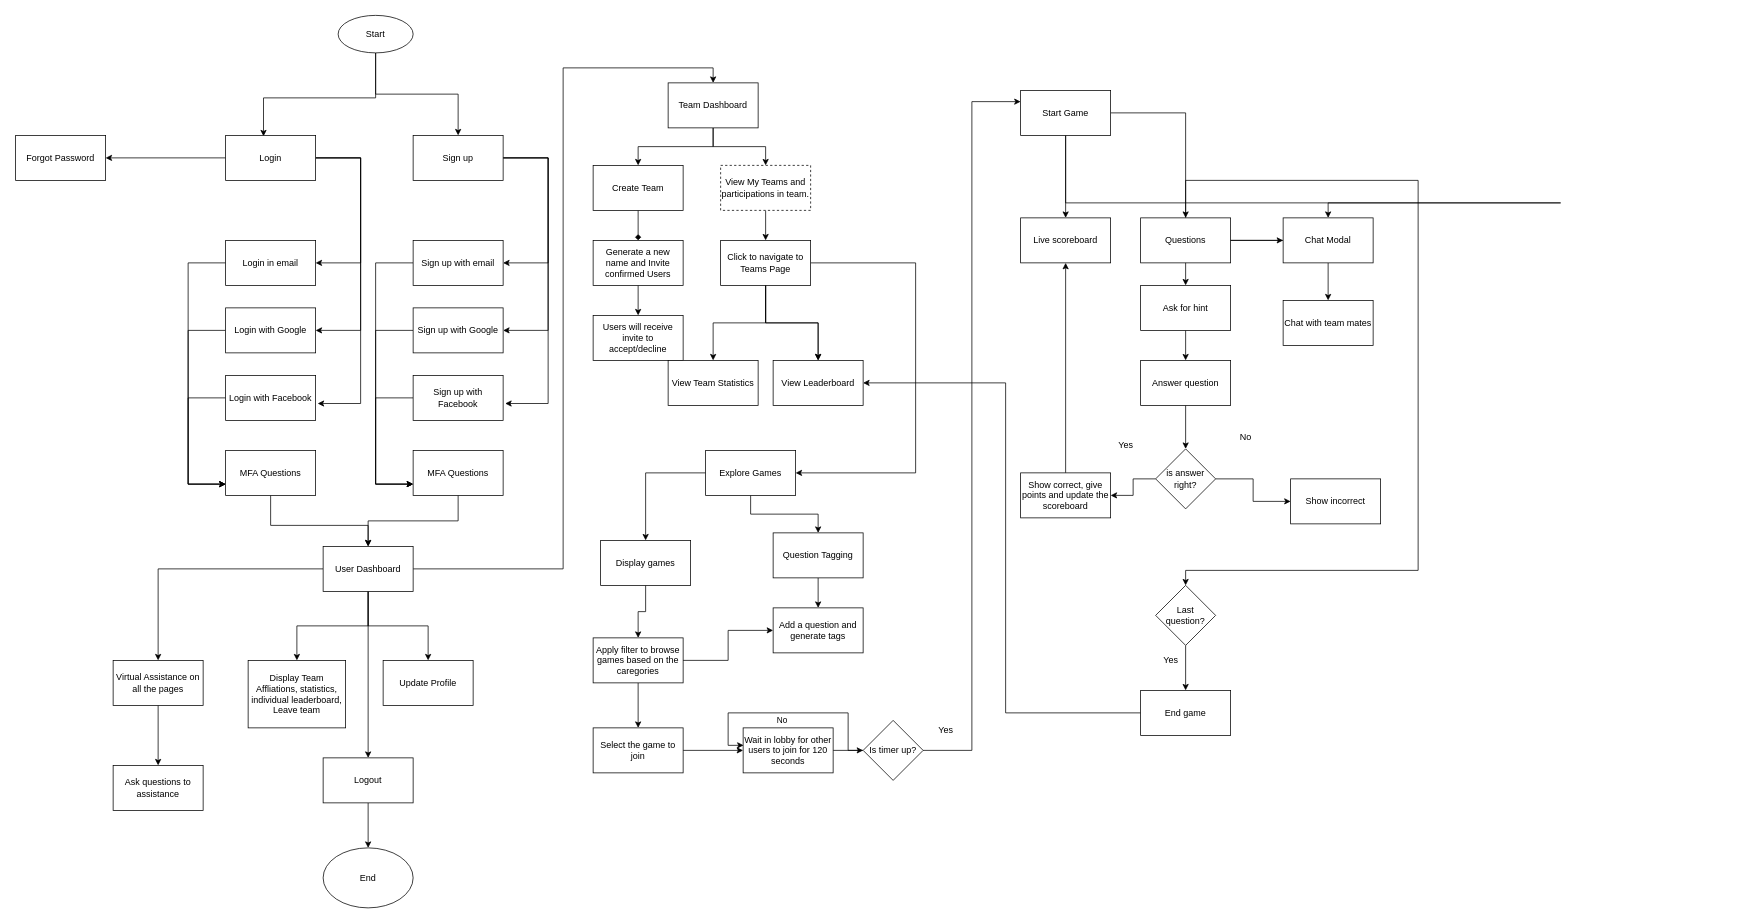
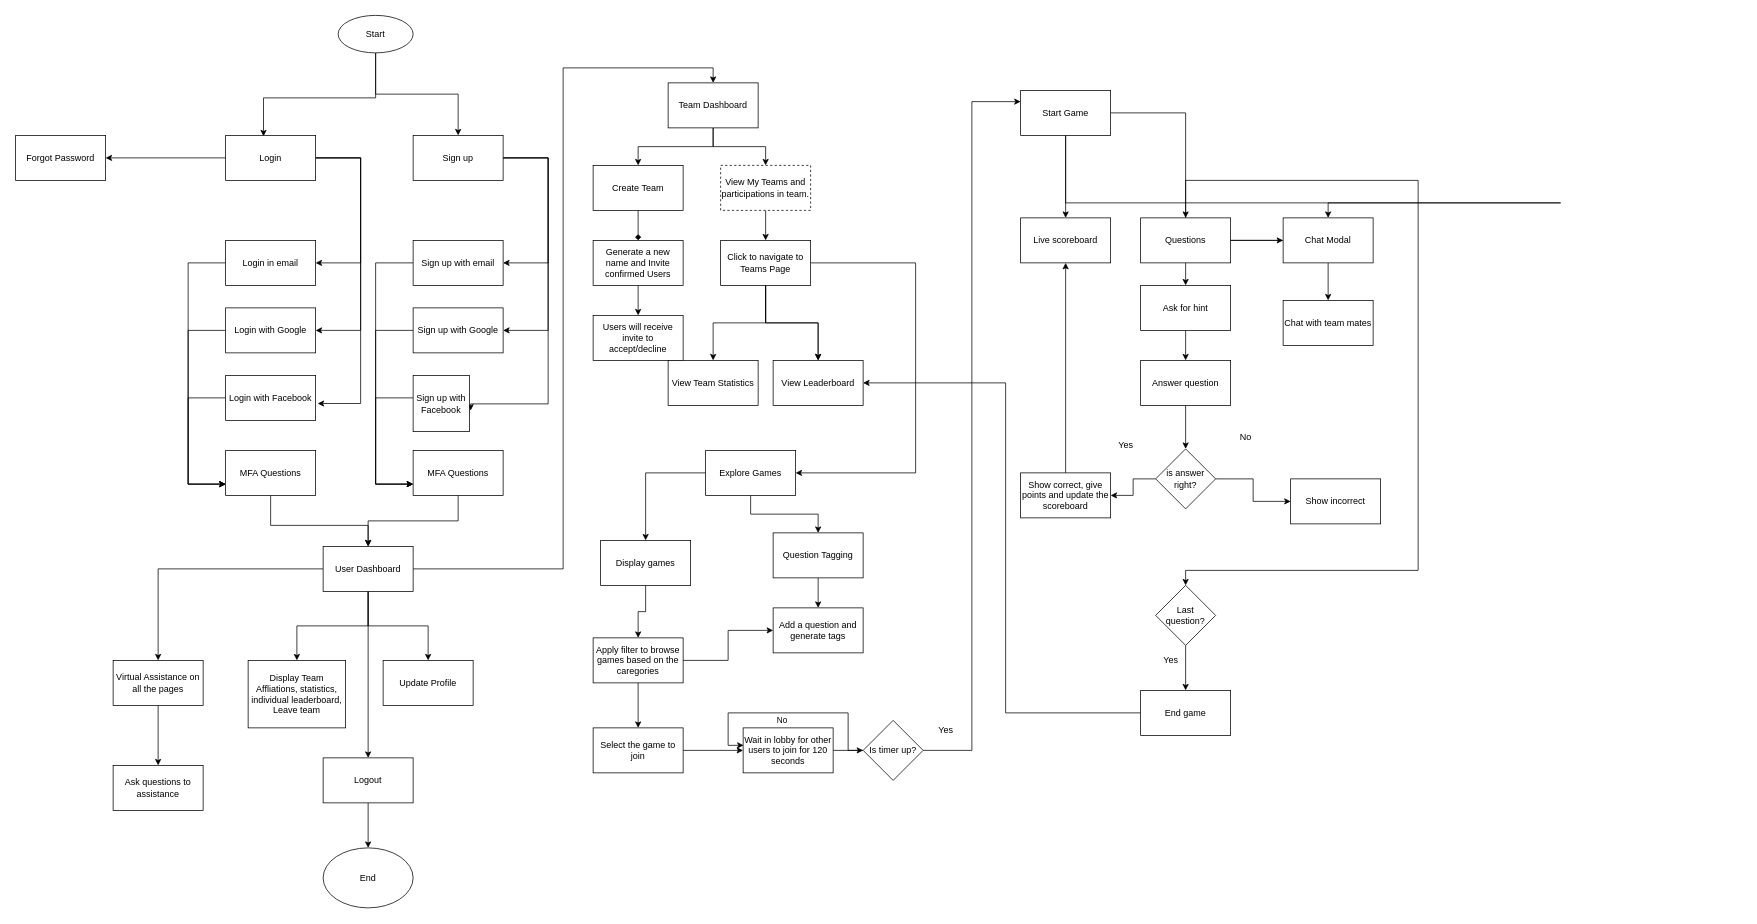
(458, 398) -> (441, 404)
